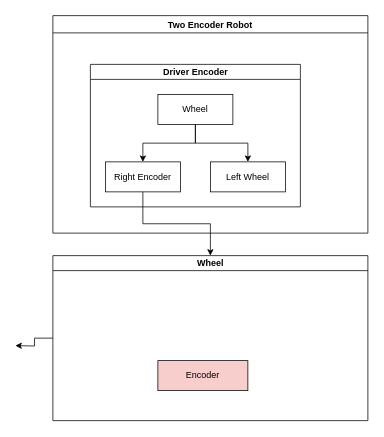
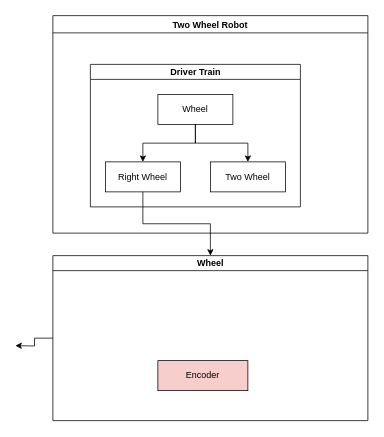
(210, 24) -> (210, 24)
(196, 72) -> (196, 72)
(143, 177) -> (143, 177)
(248, 177) -> (248, 177)
